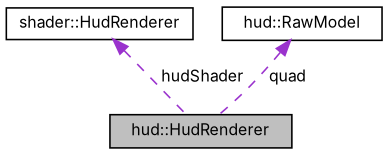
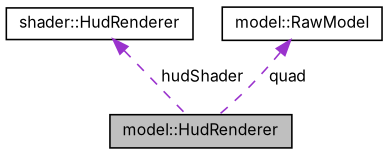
(302, 24) -> (302, 24)
(201, 131) -> (201, 131)
